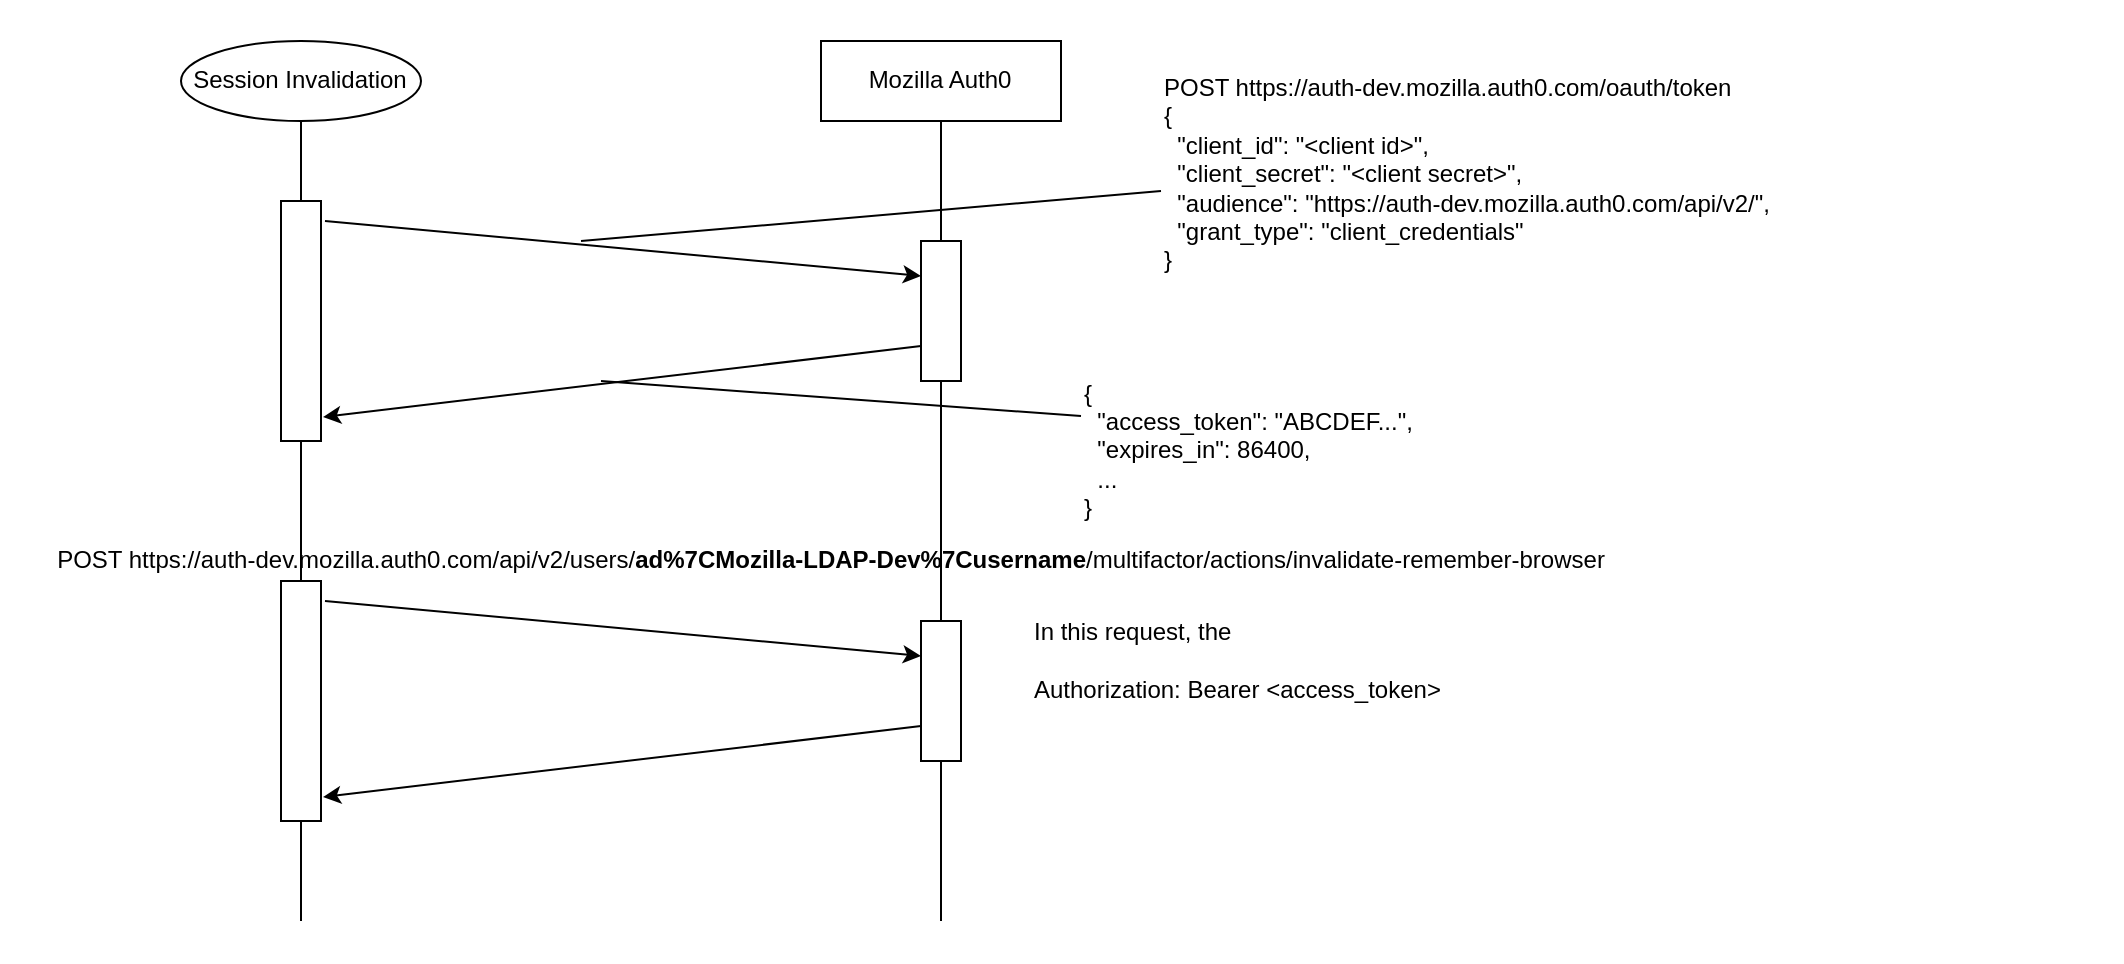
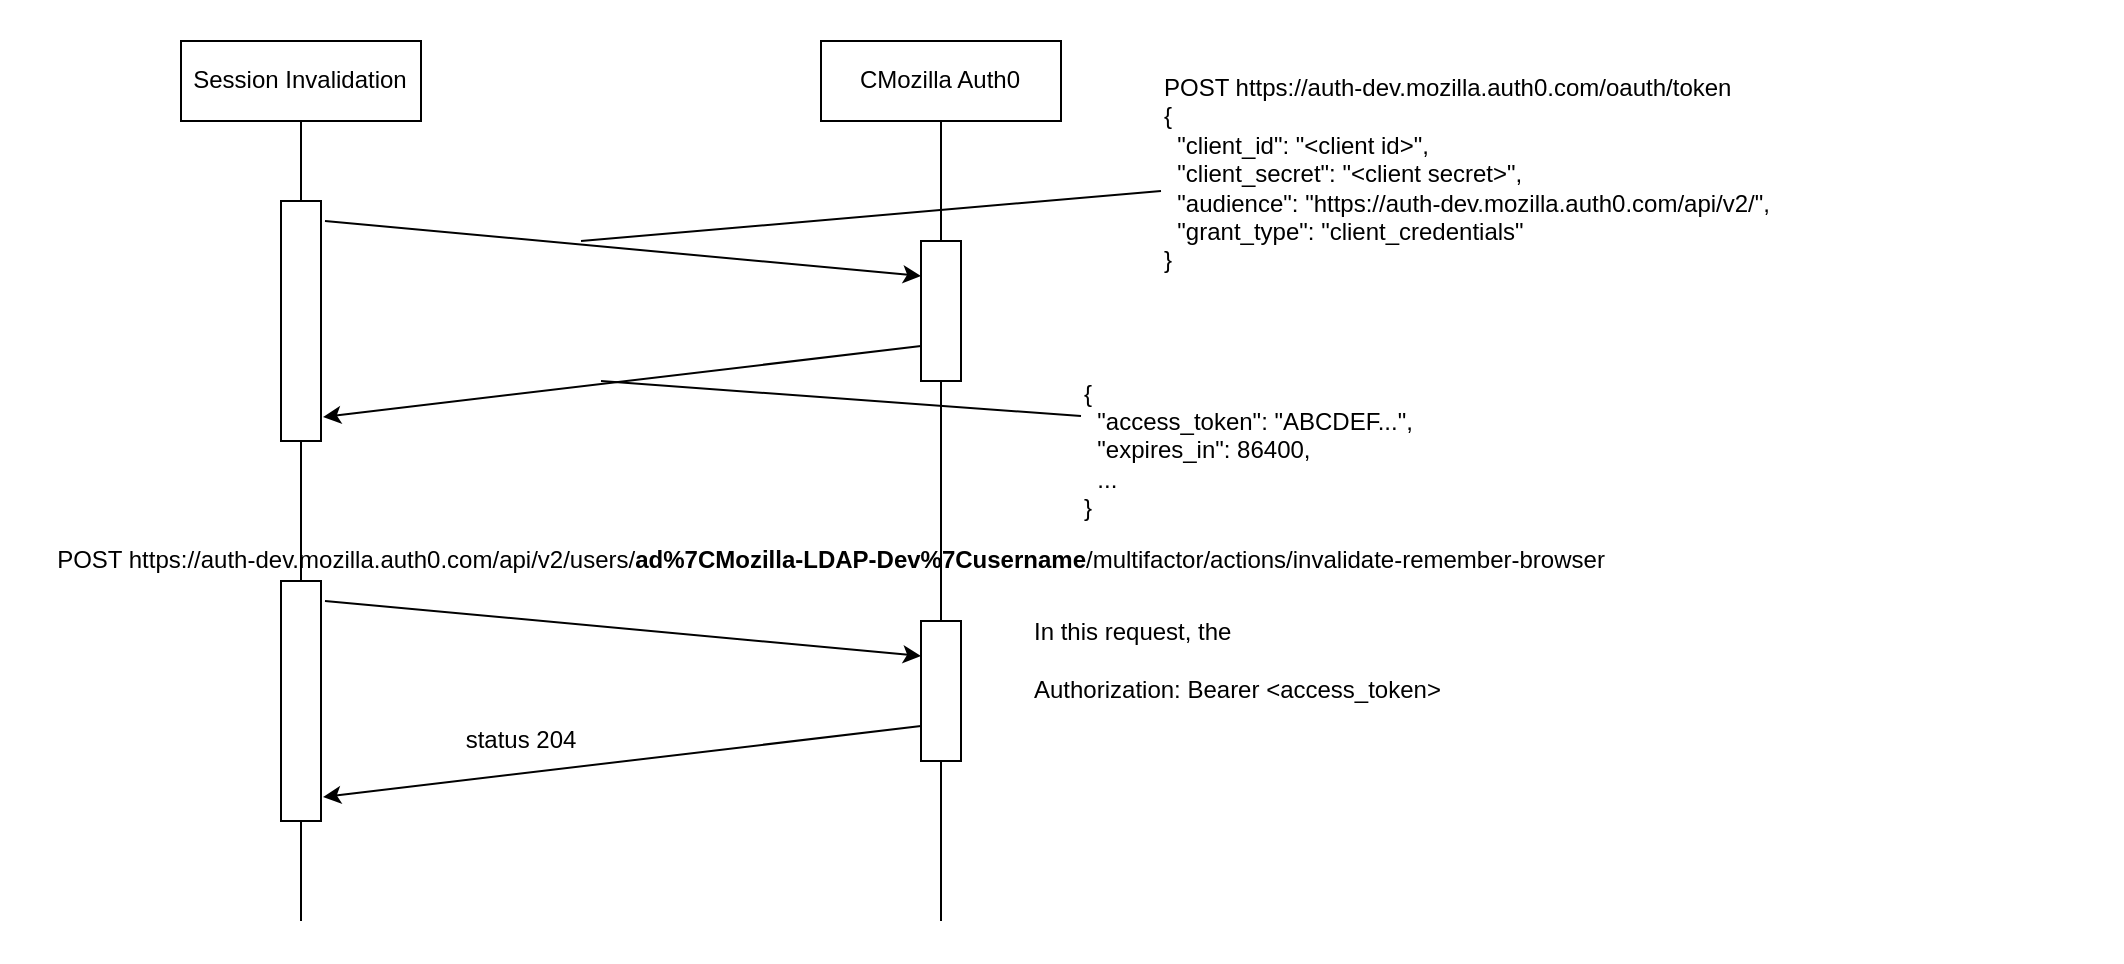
(301, 81) -> (301, 81)
(941, 81) -> (941, 81)
none -> (521, 741)
